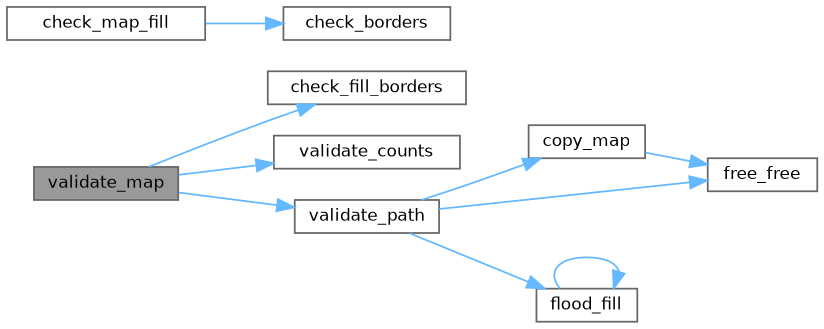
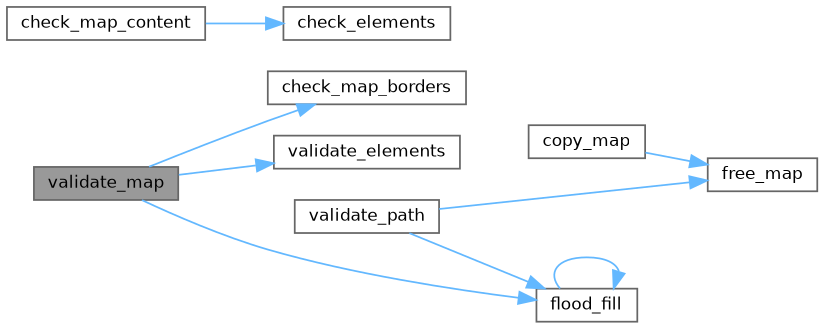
(106, 23) -> (106, 23)
(367, 23) -> (367, 23)
(367, 88) -> (367, 88)
(367, 152) -> (367, 152)
(763, 175) -> (763, 175)
(473, 183) -> none
(228, 199) -> (326, 265)
